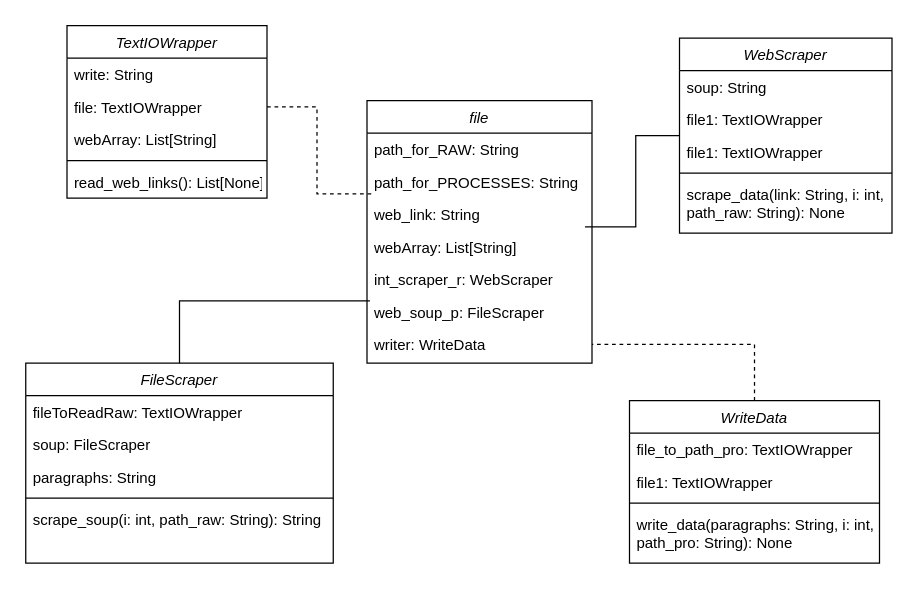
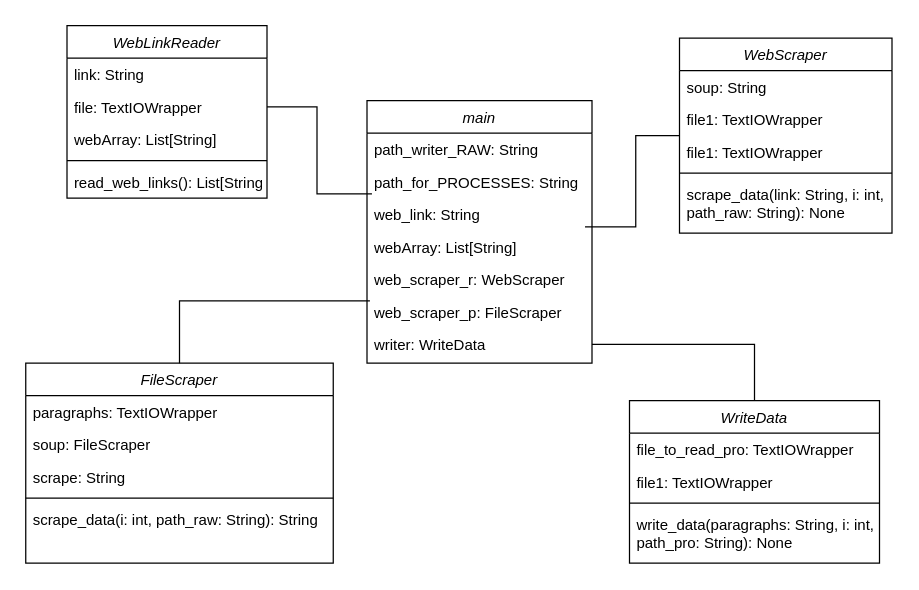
(166, 43) -> (166, 43)
(121, 75) -> (114, 75)
(479, 118) -> (479, 118)
(452, 150) -> (463, 150)
(317, 153) -> (317, 153)
(182, 183) -> (188, 183)
(473, 280) -> (475, 280)
(463, 313) -> (475, 313)
(700, 344) -> (700, 344)
(142, 413) -> (134, 413)
(759, 450) -> (759, 450)
(102, 478) -> (85, 478)
(198, 520) -> (198, 520)
